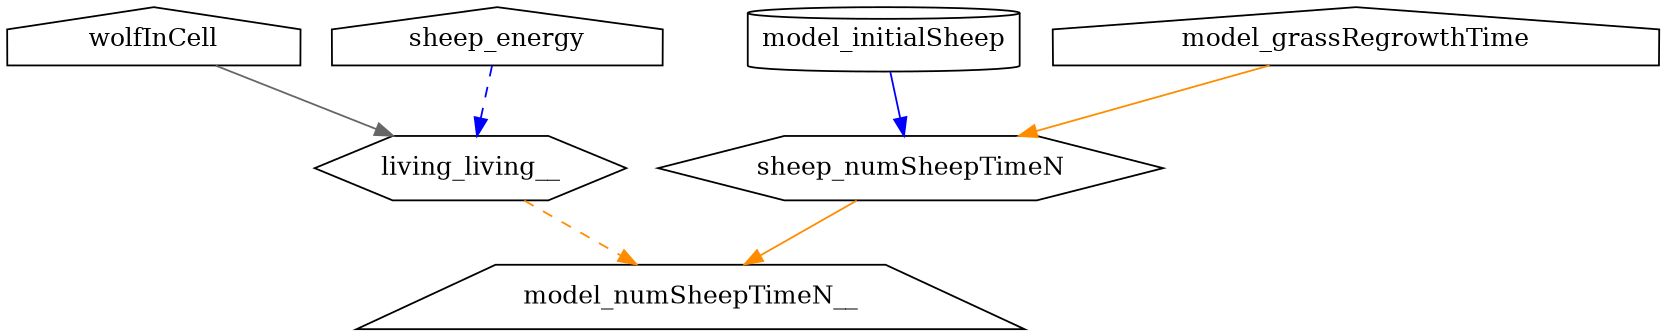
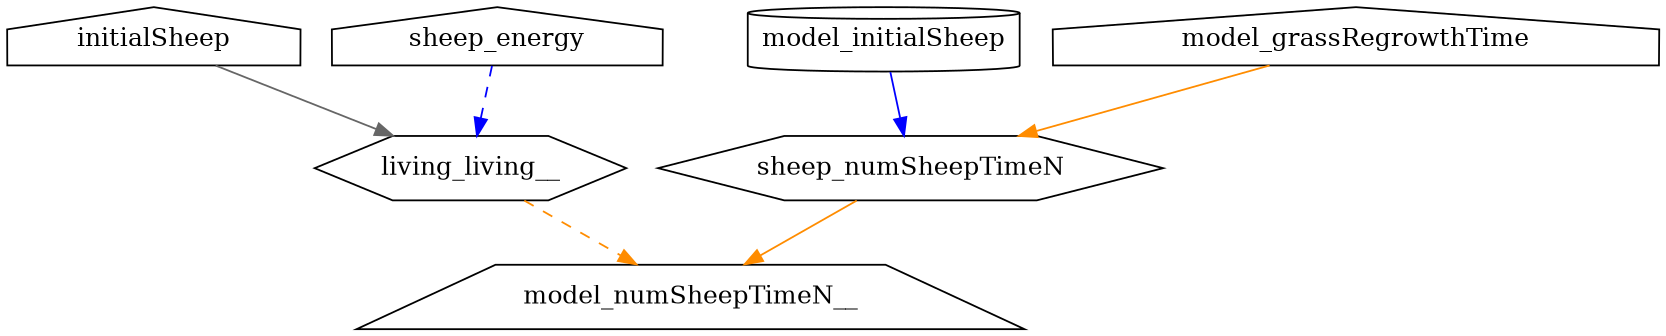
(154, 39) -> (154, 39)
